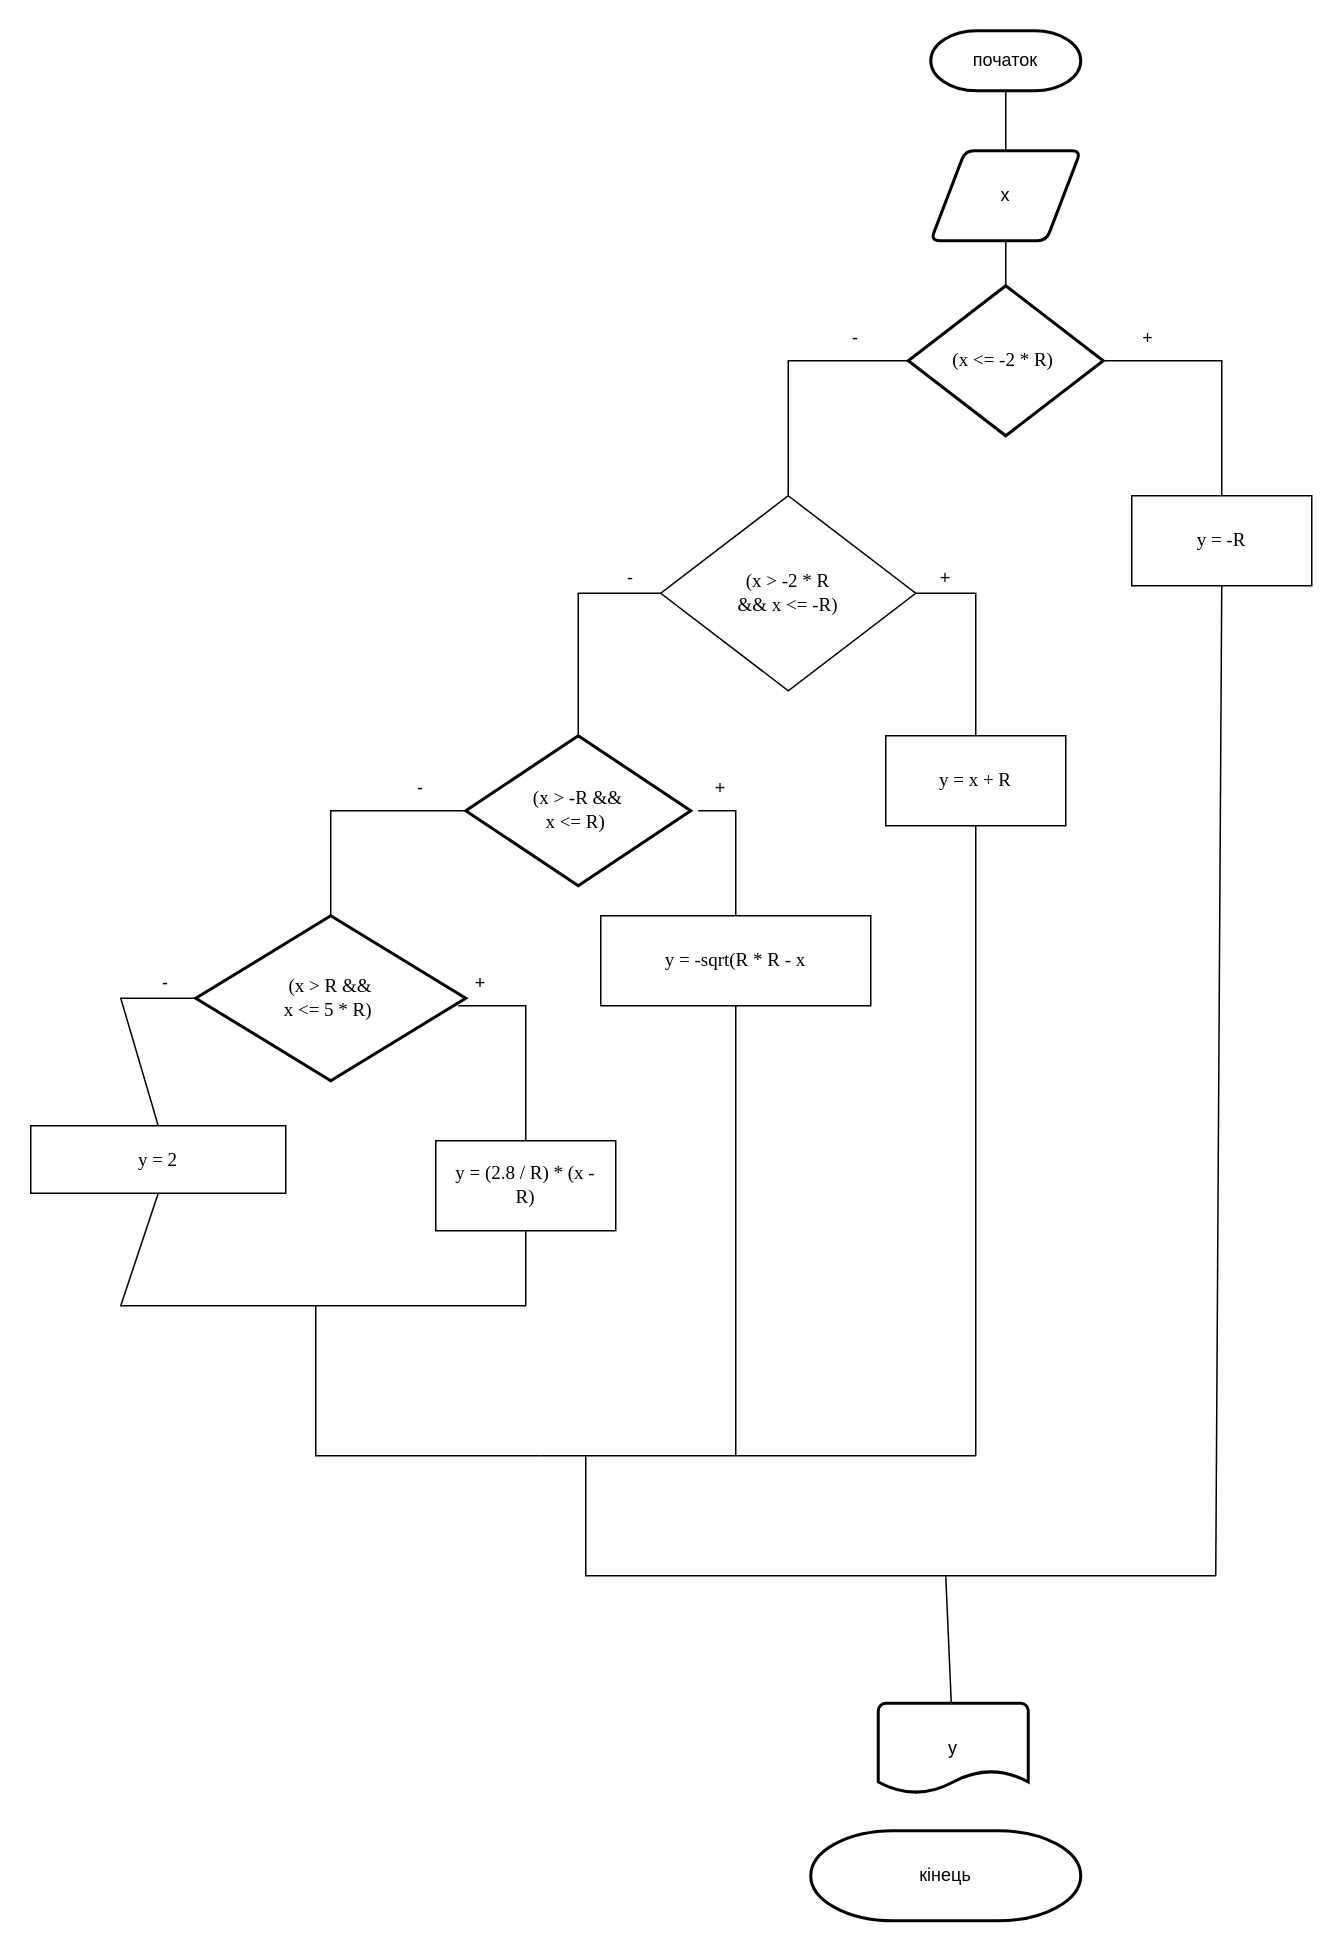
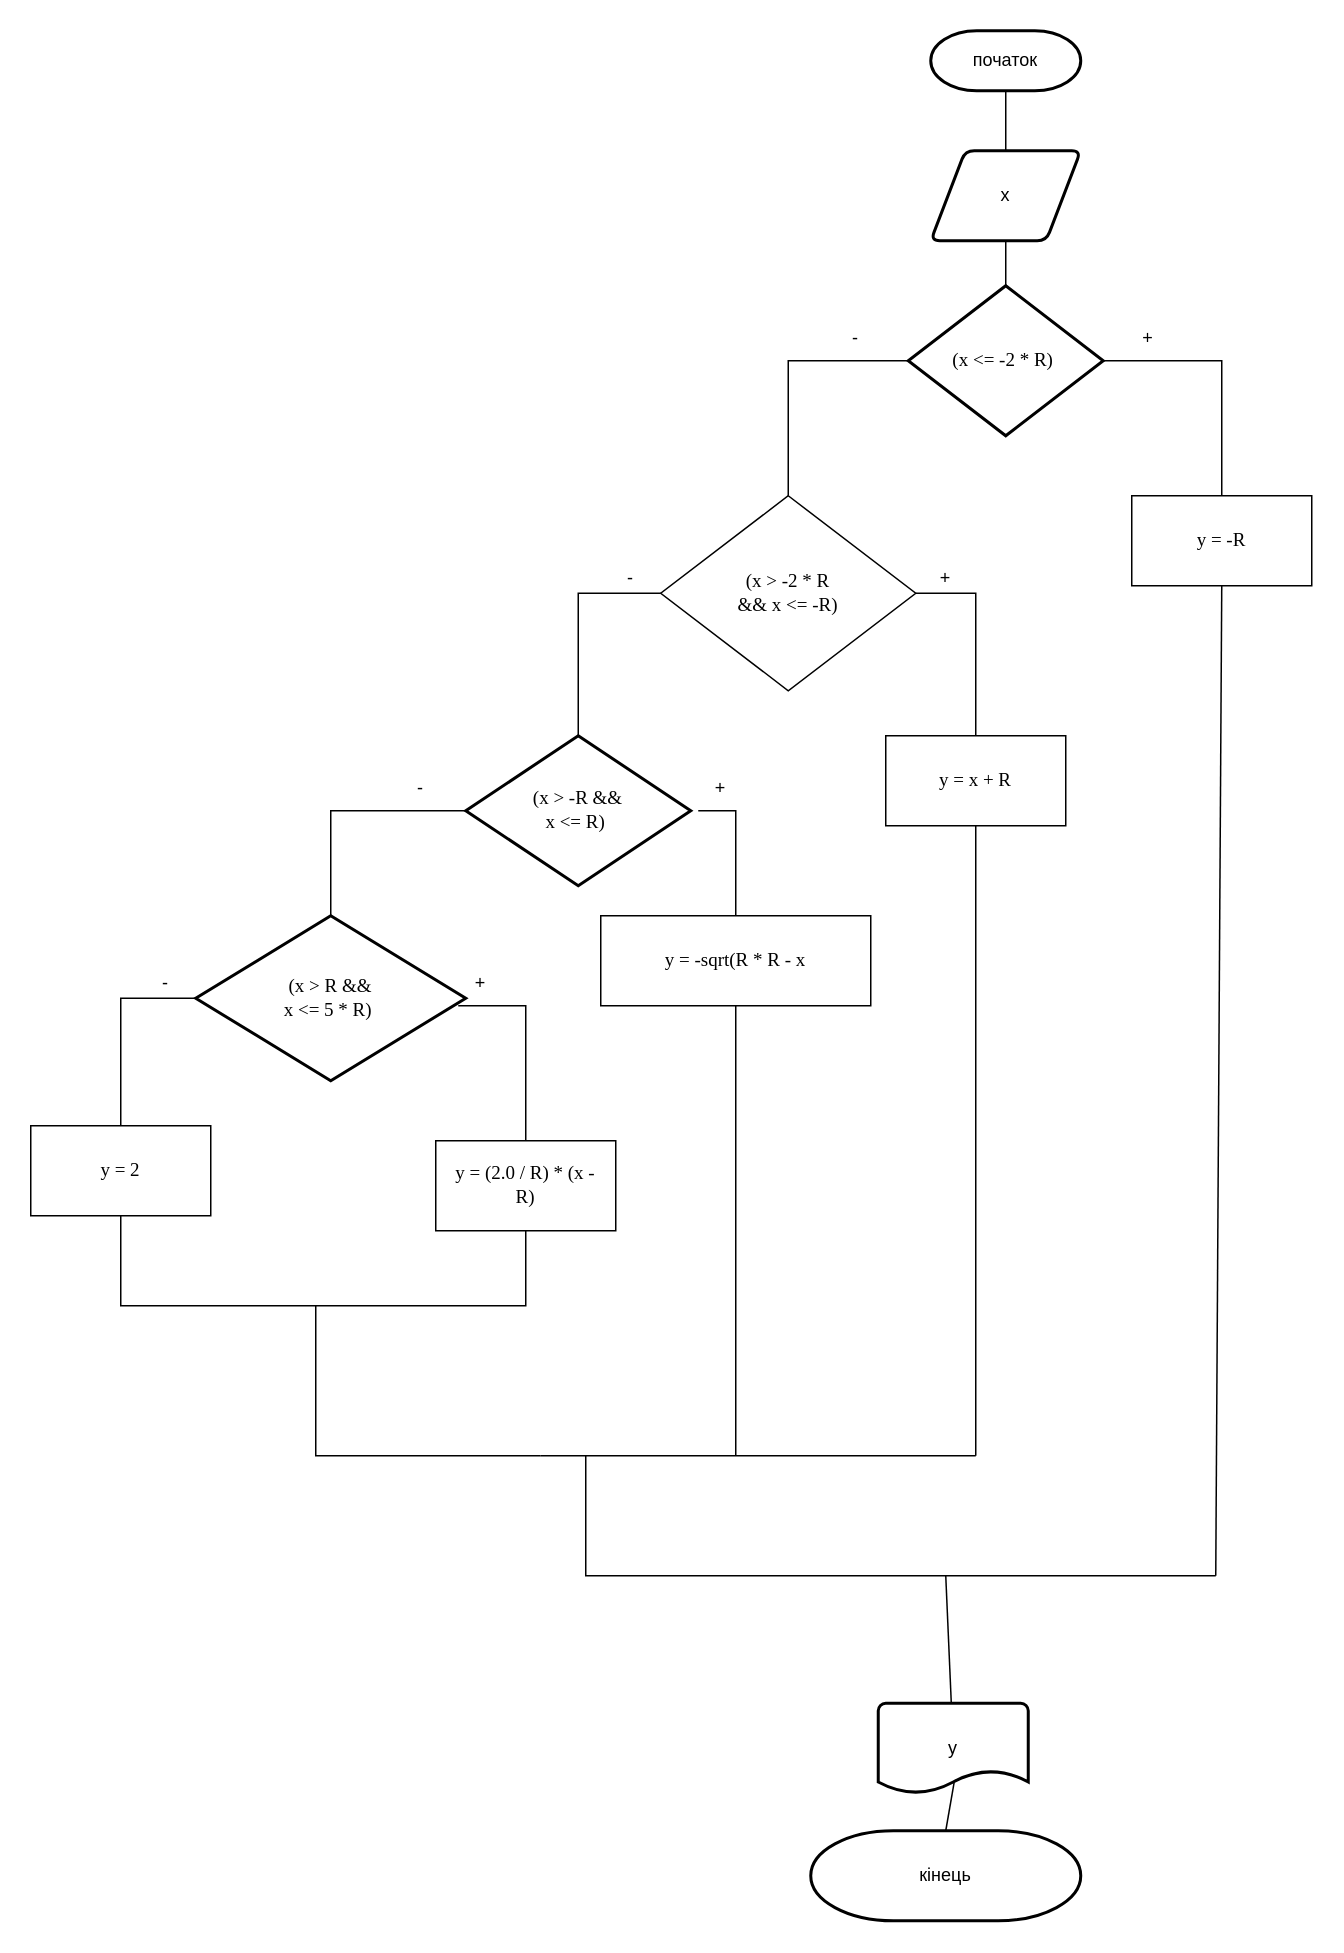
(158, 1160) -> (121, 1171)
(526, 1186) -> (526, 1186)
none -> (950, 1806)
